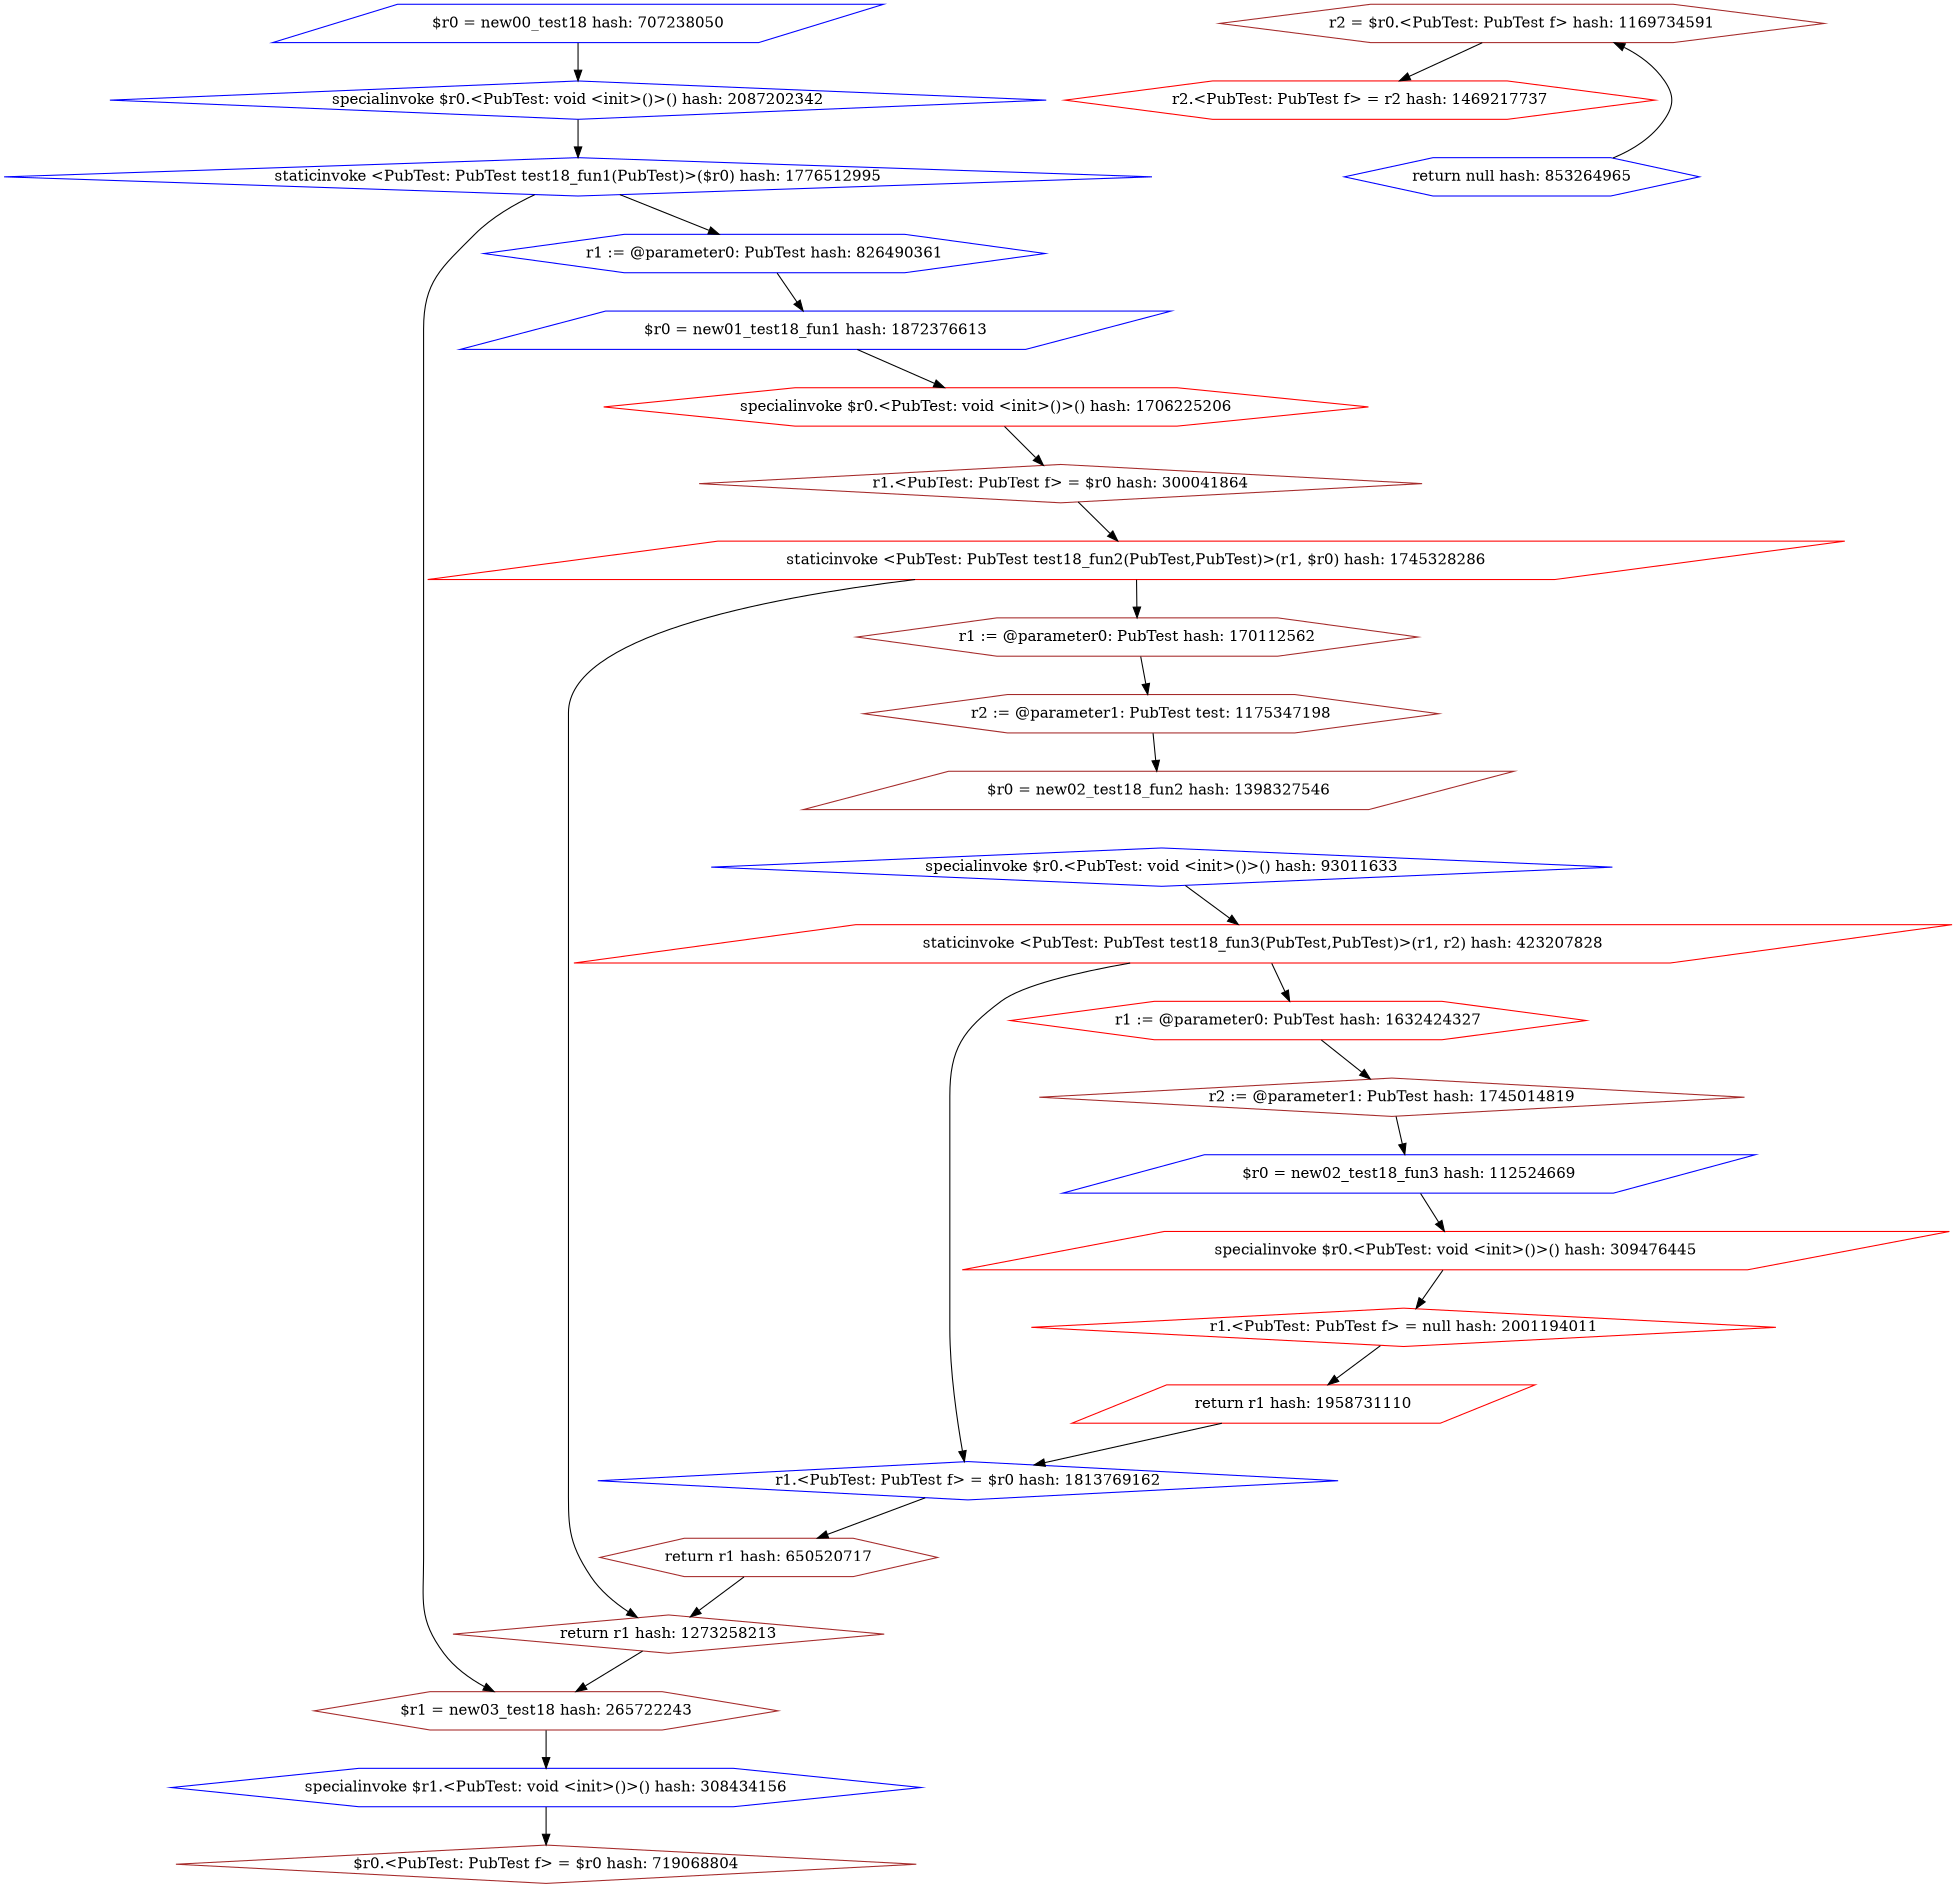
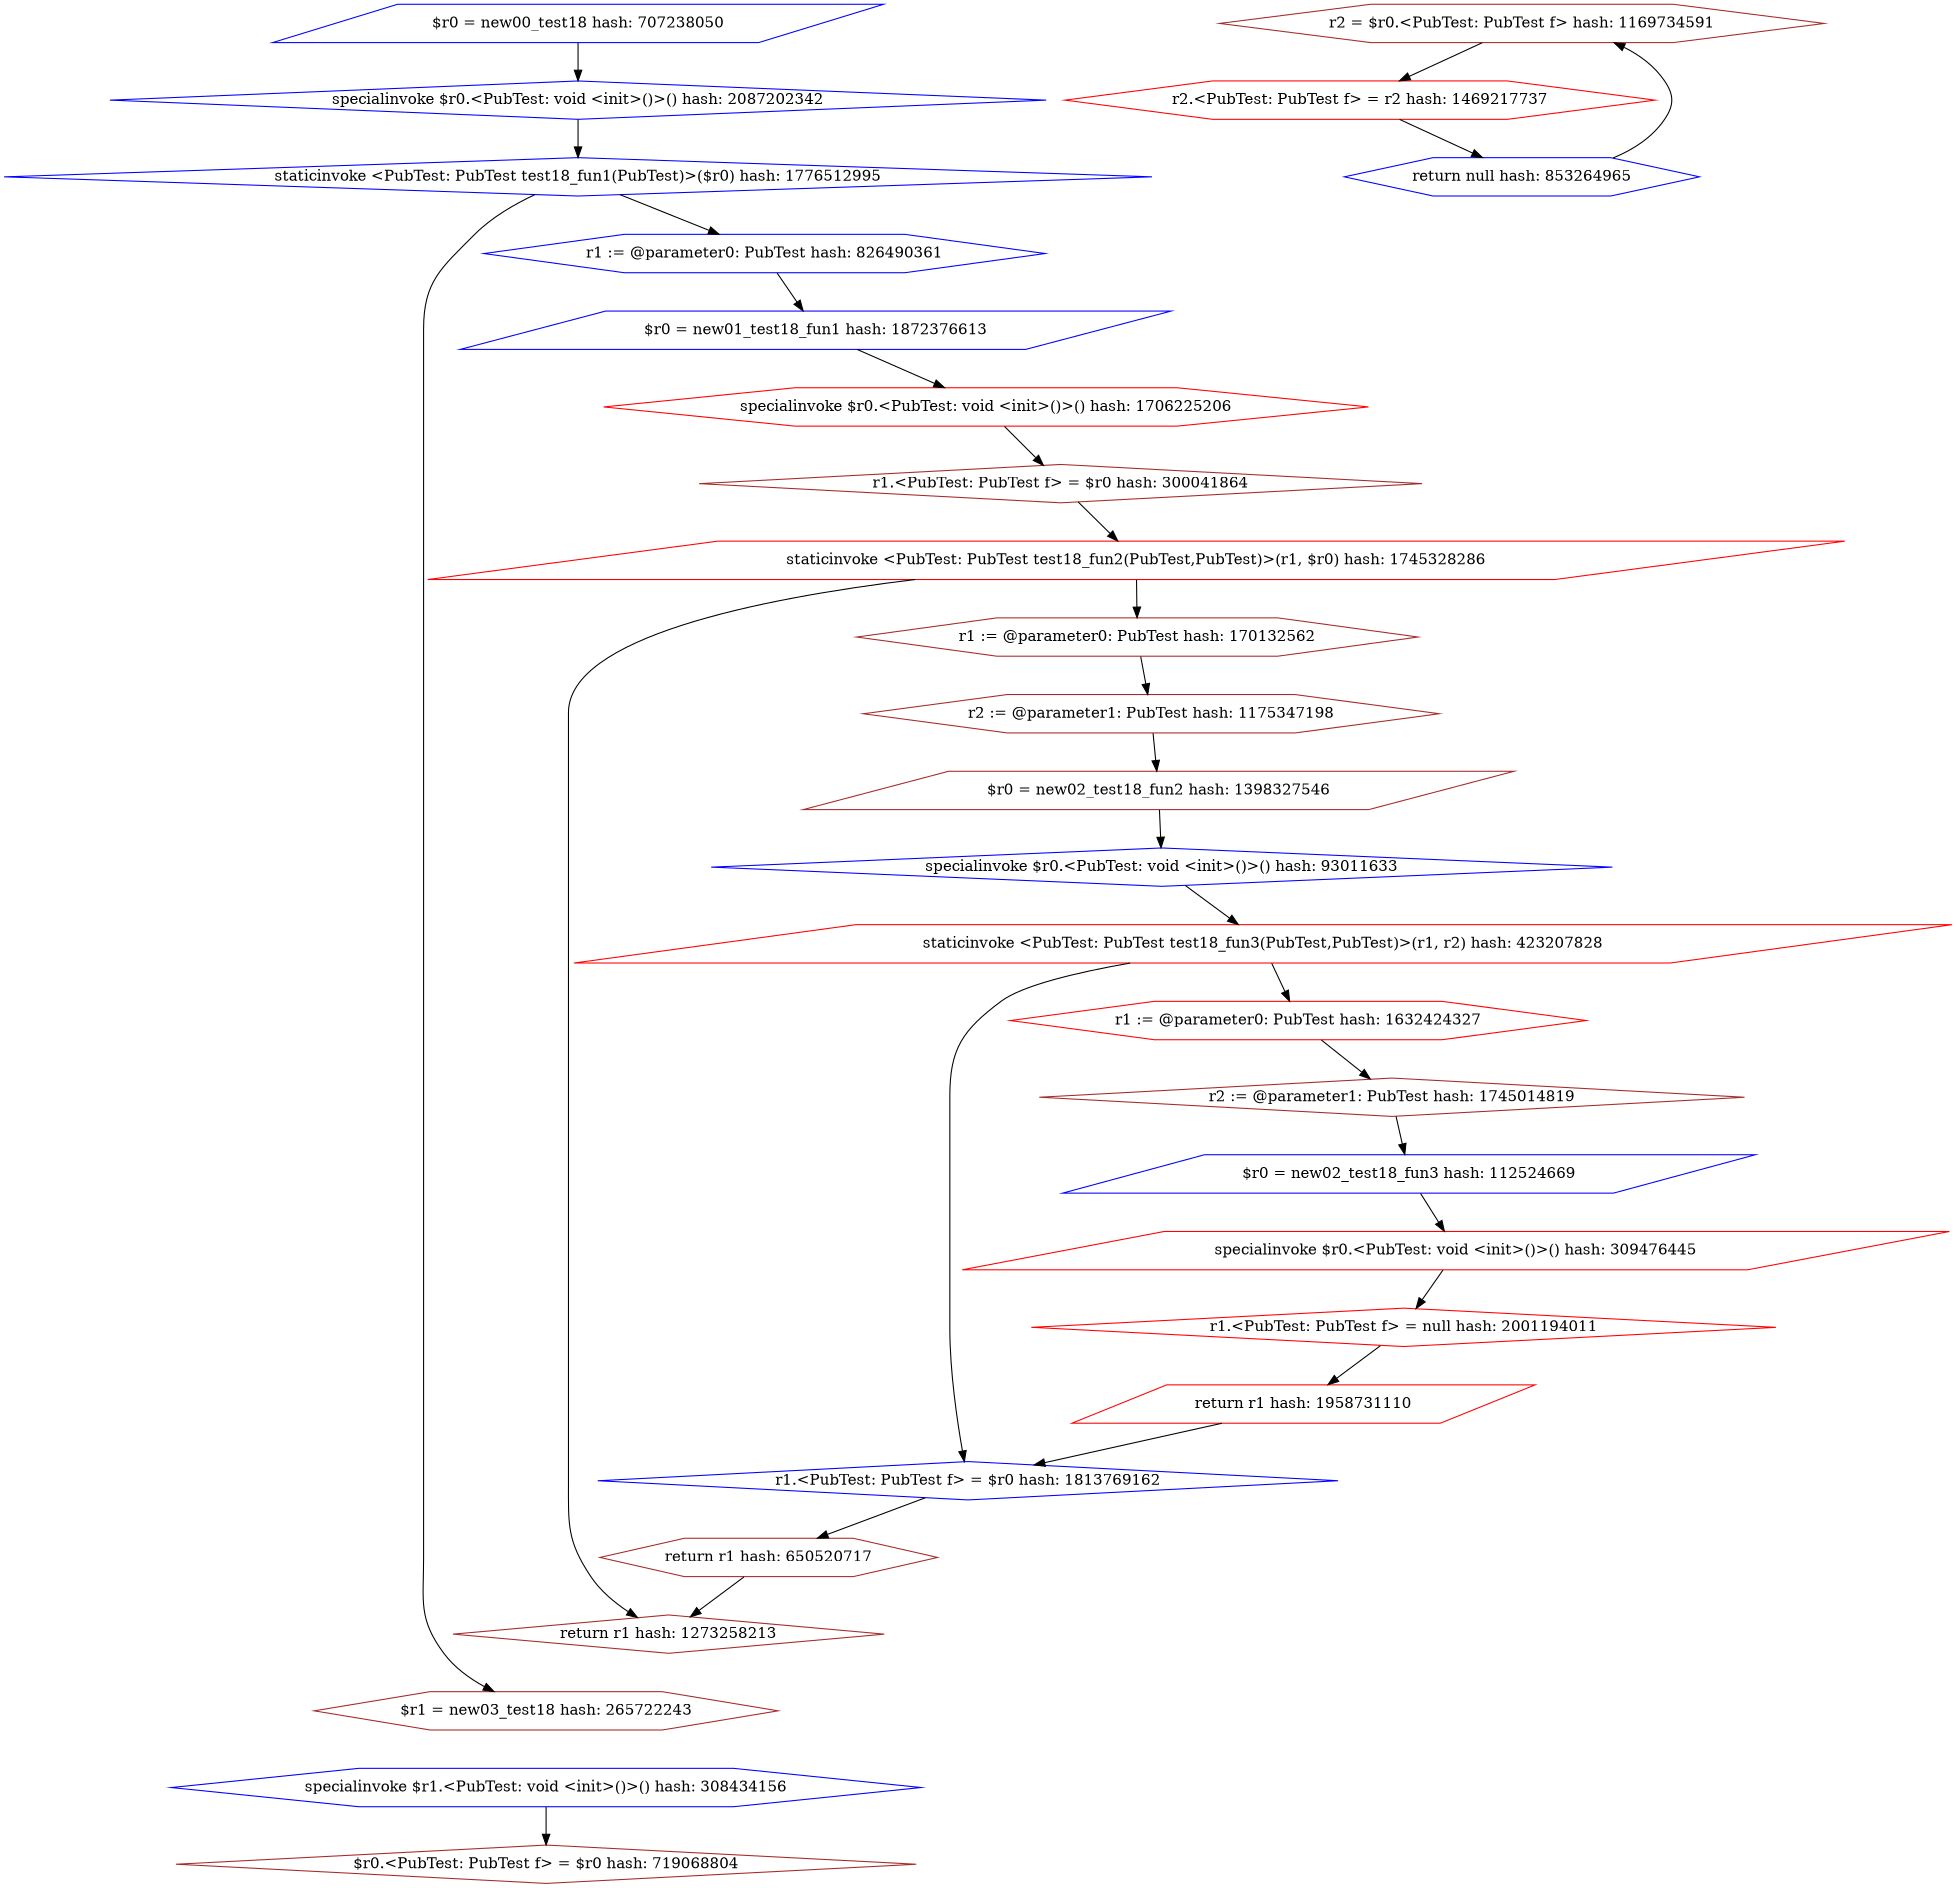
none -> (1436, 136)
(1137, 637) -> (1137, 637)
(1151, 714) -> (1151, 714)
none -> (1160, 824)
(614, 1668) -> none
(546, 1744) -> none
